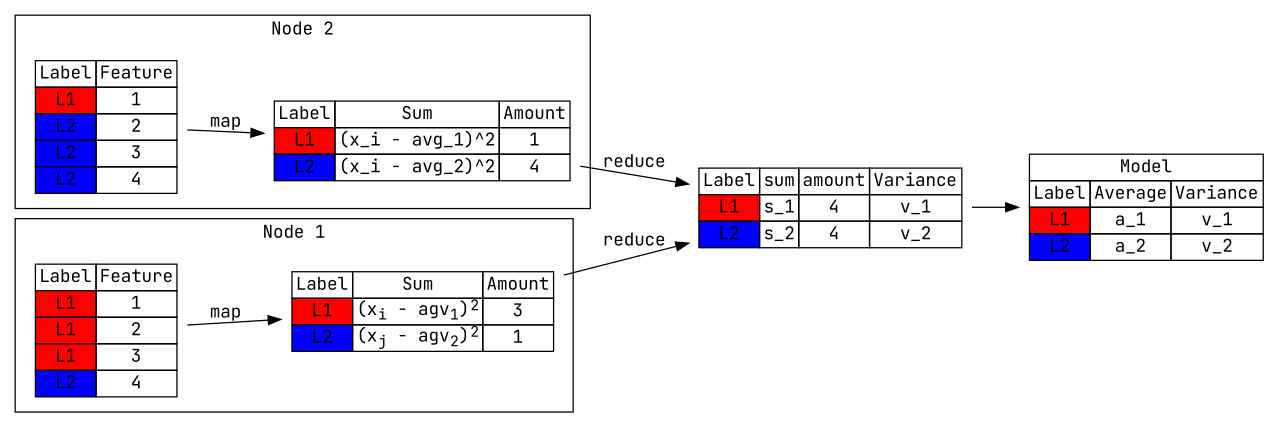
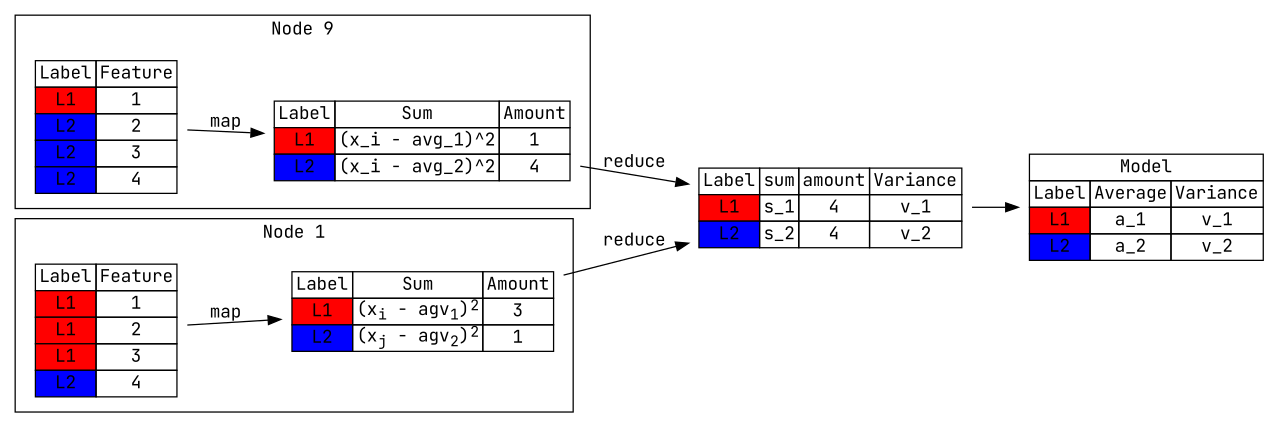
(303, 30) -> (303, 30)
